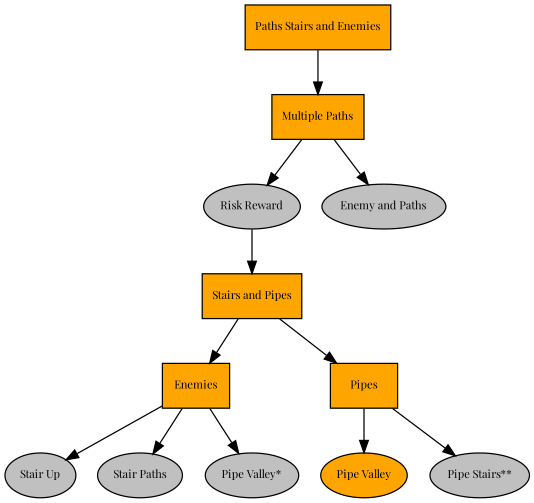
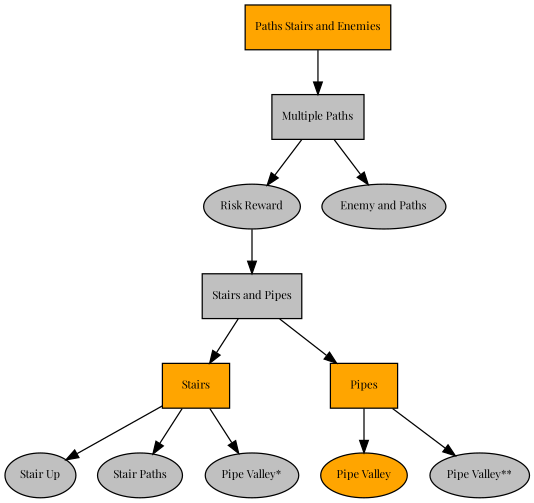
(318, 117) -> (318, 117)
(252, 296) -> (252, 296)
(196, 386) -> (196, 386)
(480, 475) -> (480, 475)
